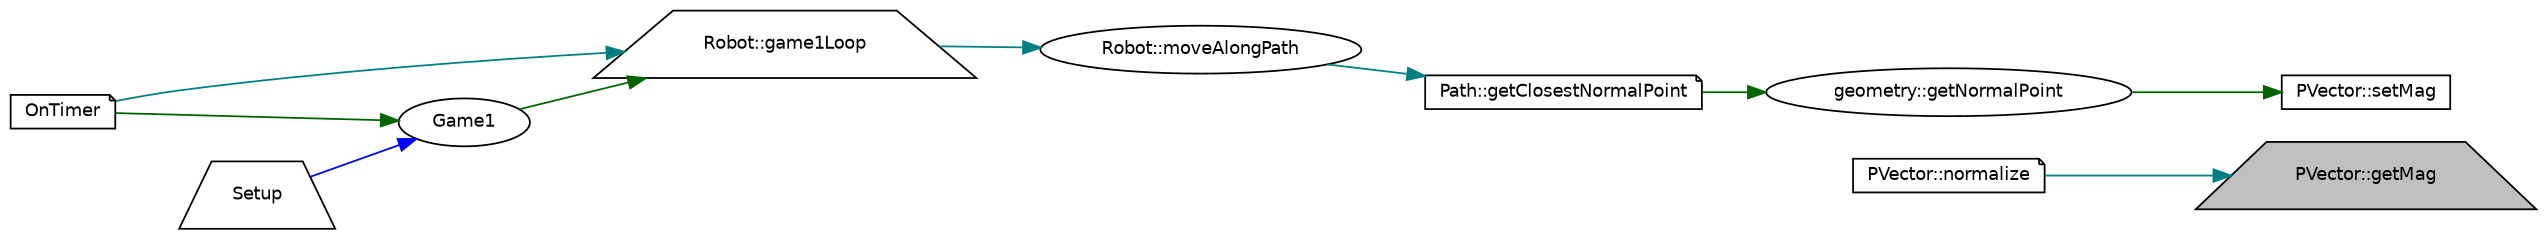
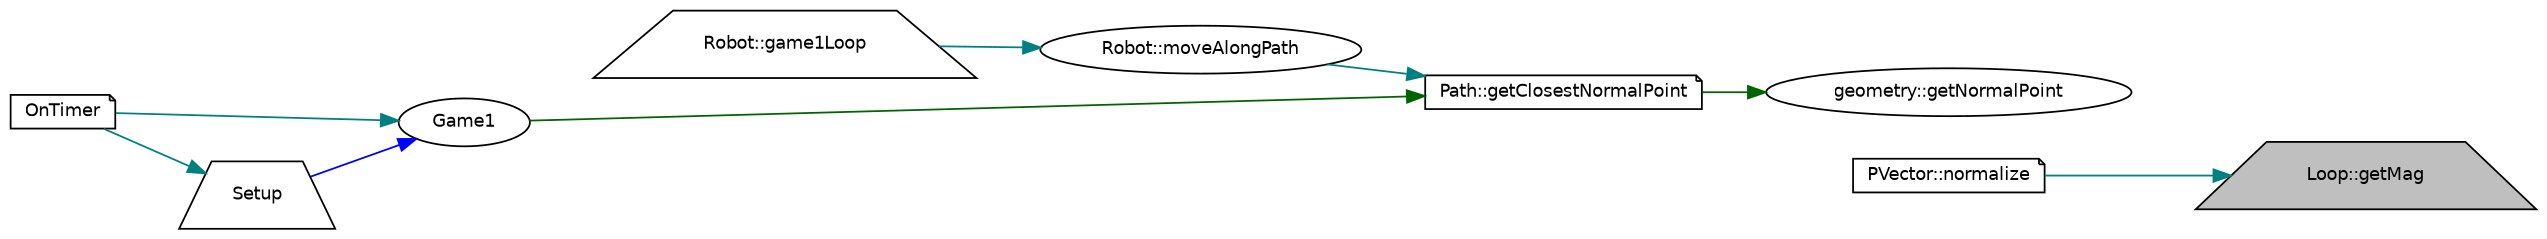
(360, 71) -> (147, 148)
(2366, 92) -> none
(574, 96) -> (968, 109)
(248, 117) -> (248, 117)
(2366, 176) -> (2366, 176)
